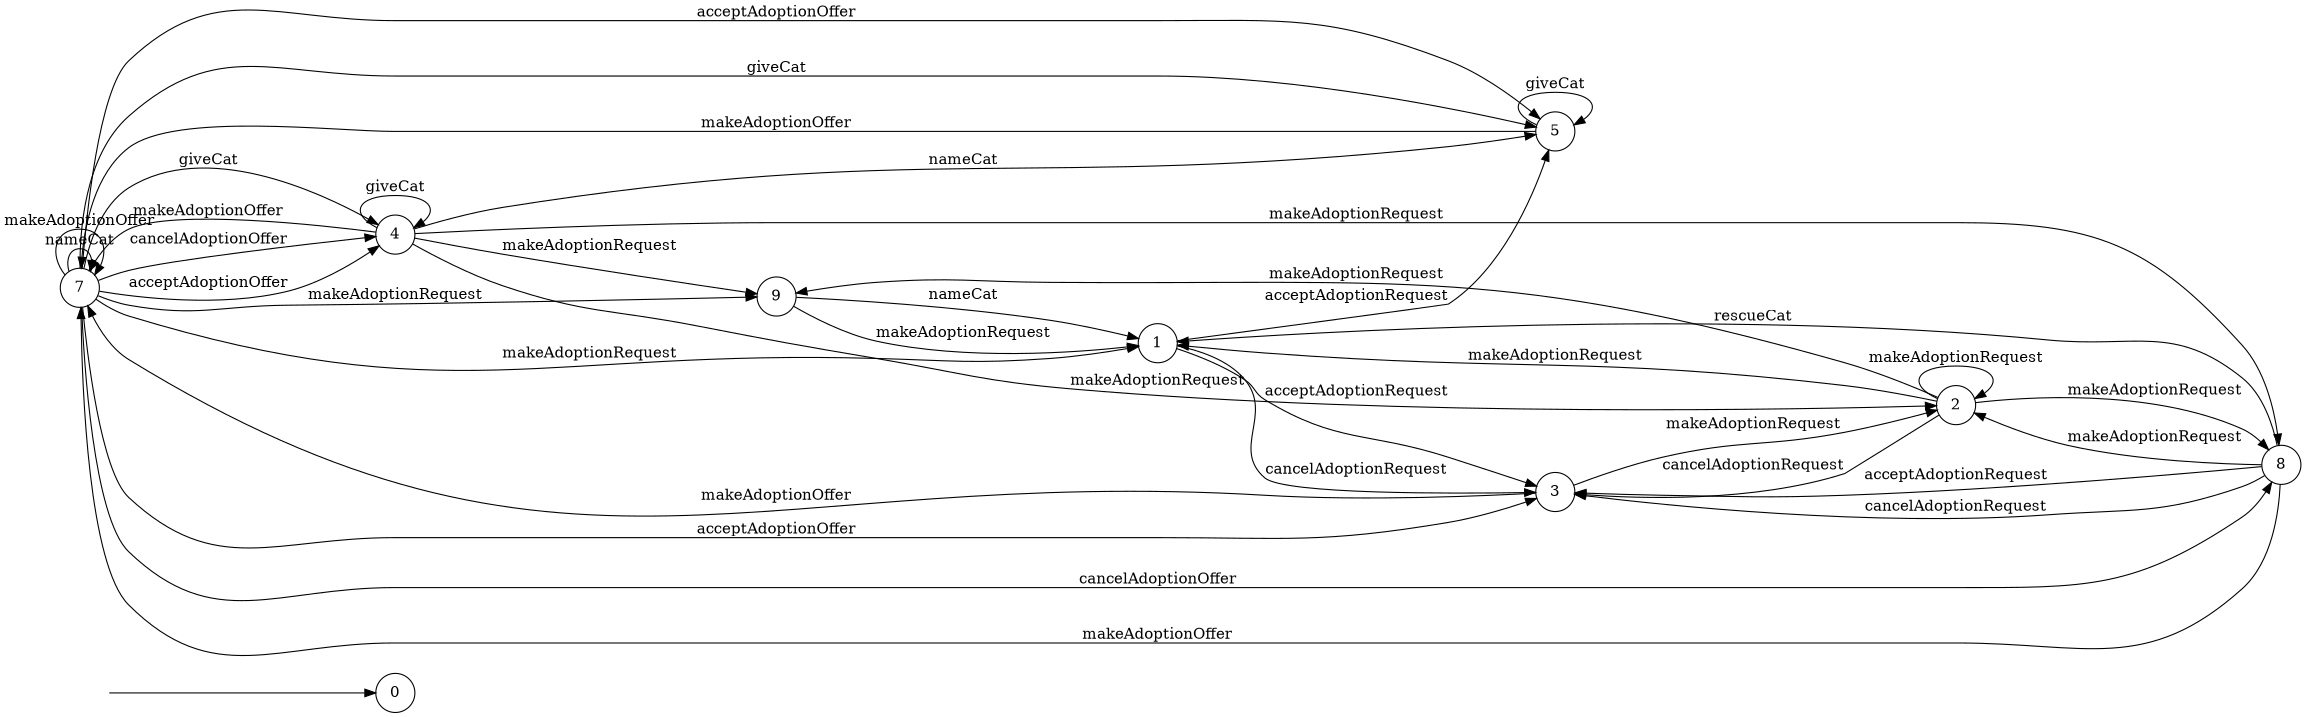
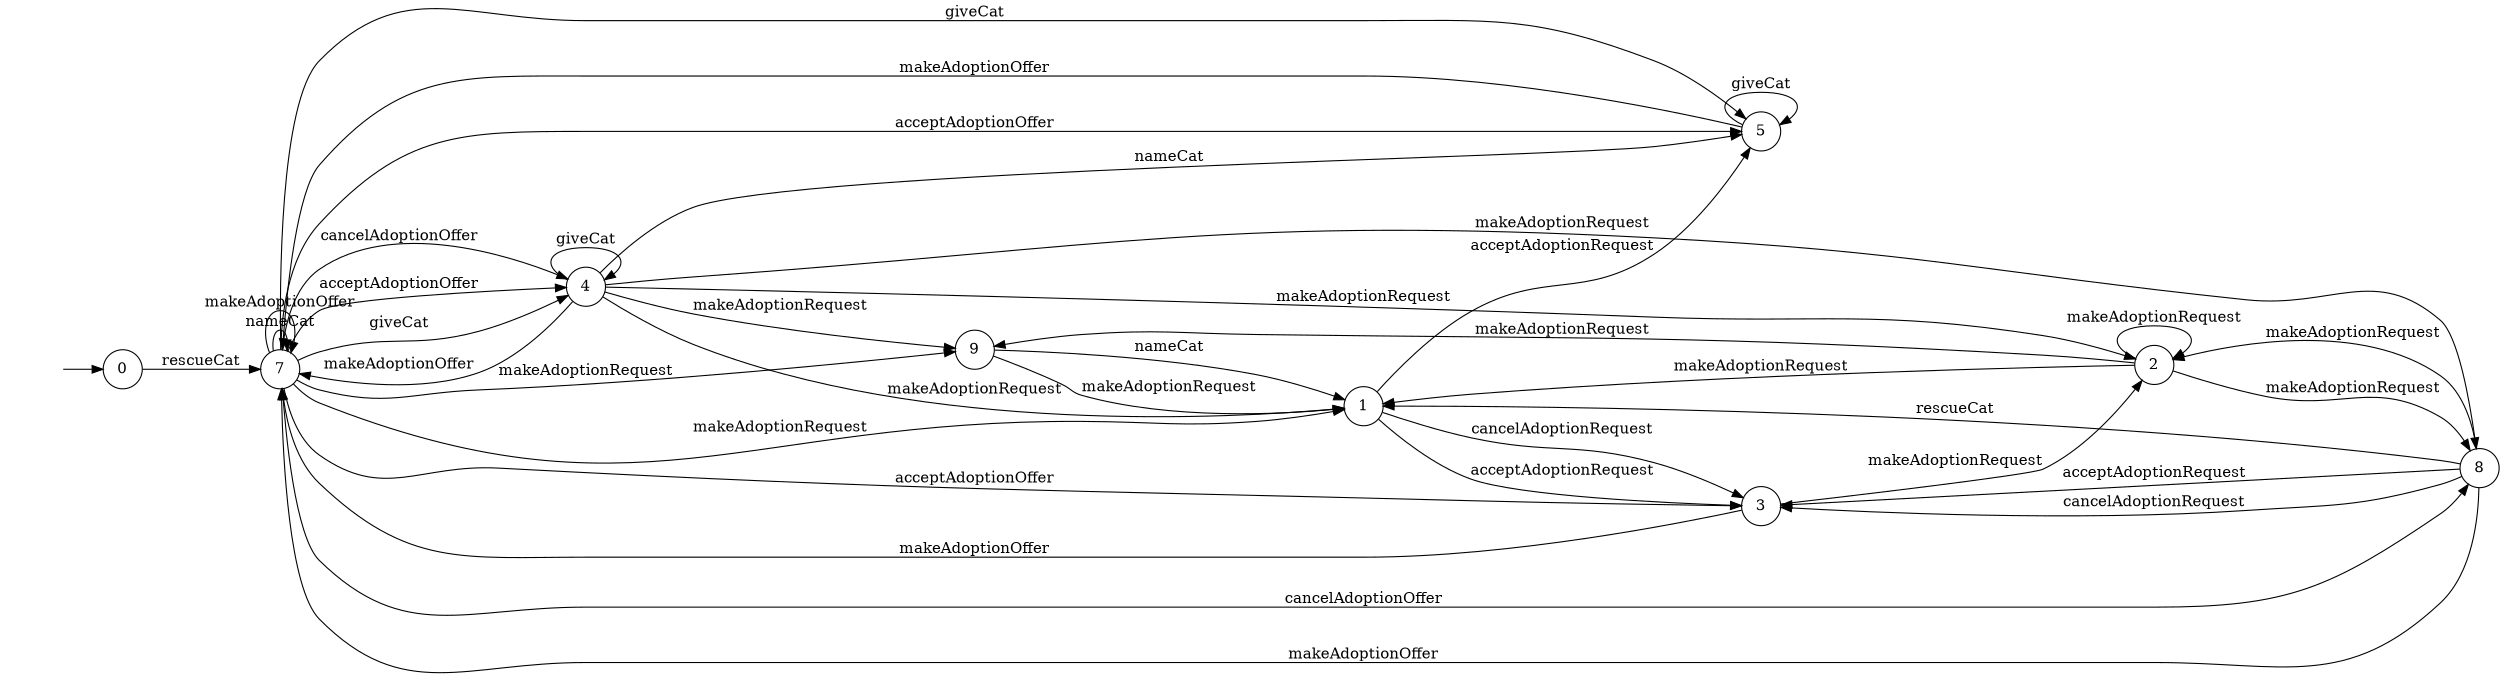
none -> (196, 369)
none -> (959, 406)
(1771, 490) -> none
